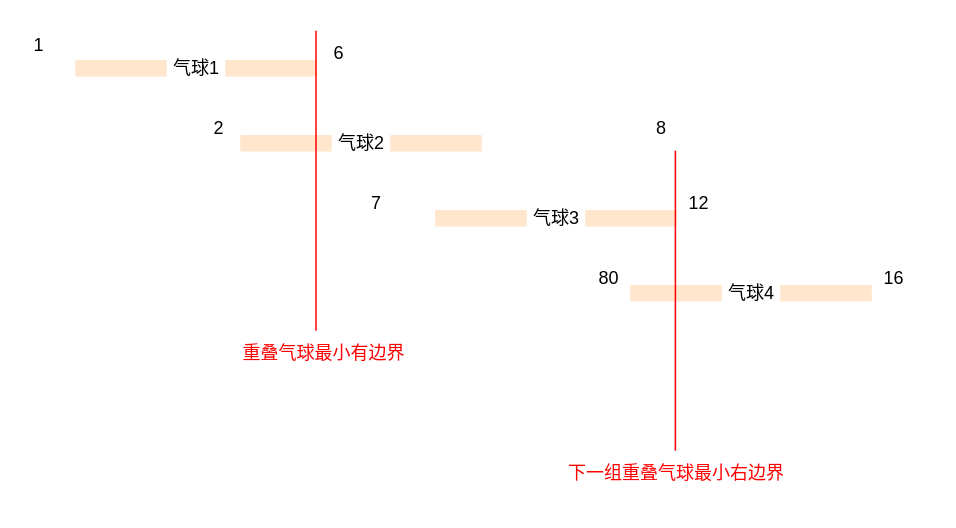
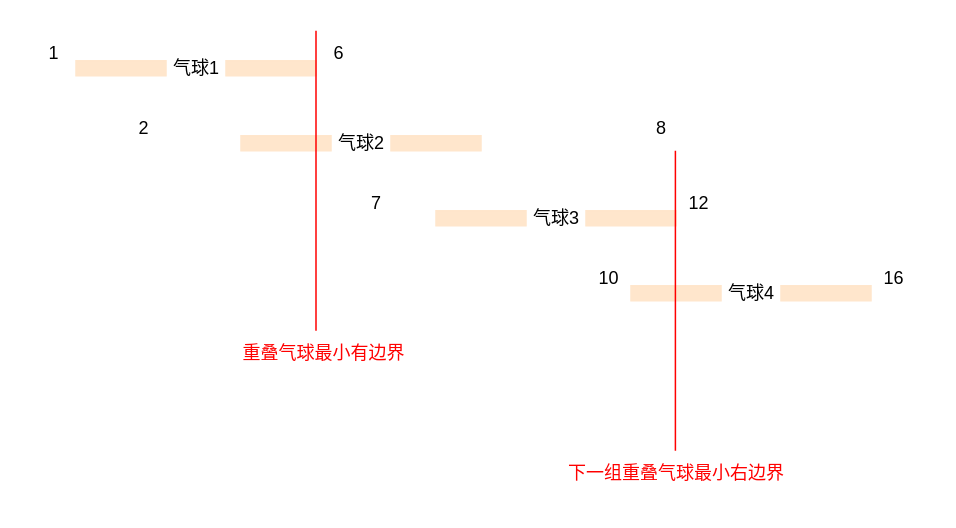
(38, 46) -> (53, 53)
(218, 128) -> (143, 128)
(609, 278) -> (609, 278)
